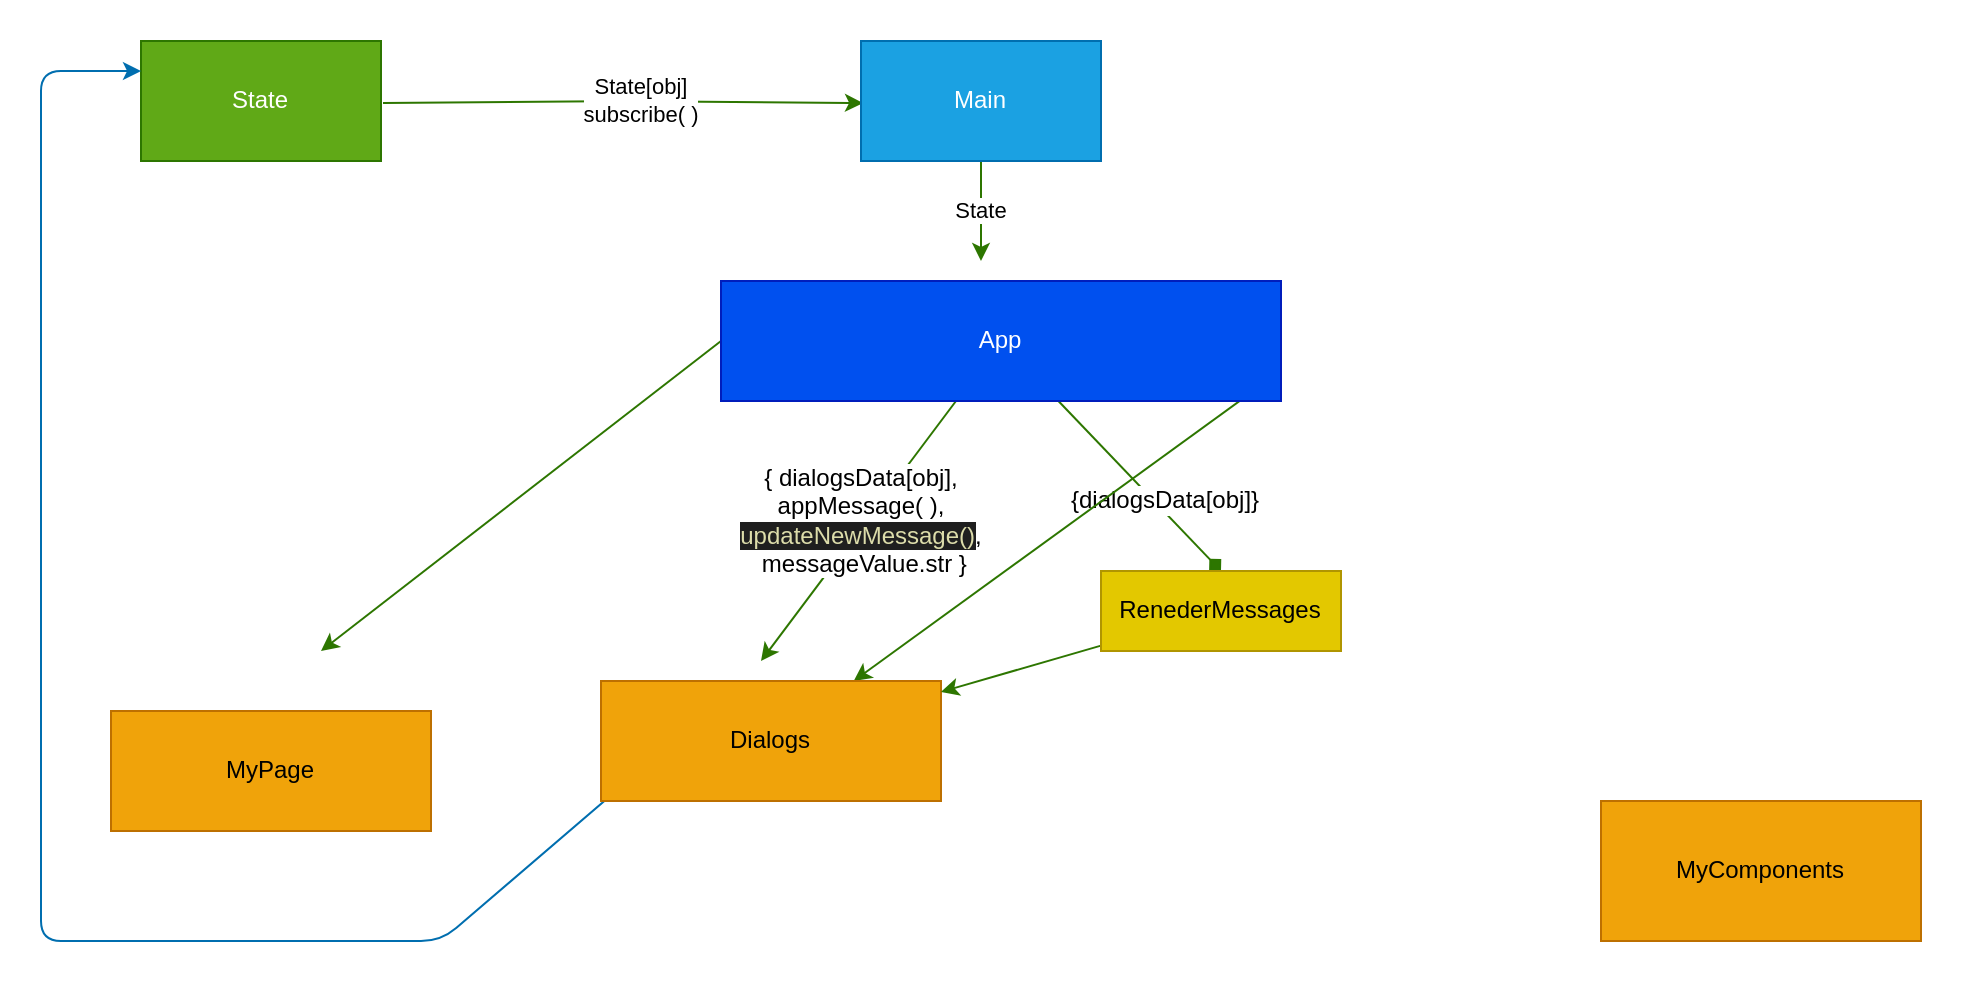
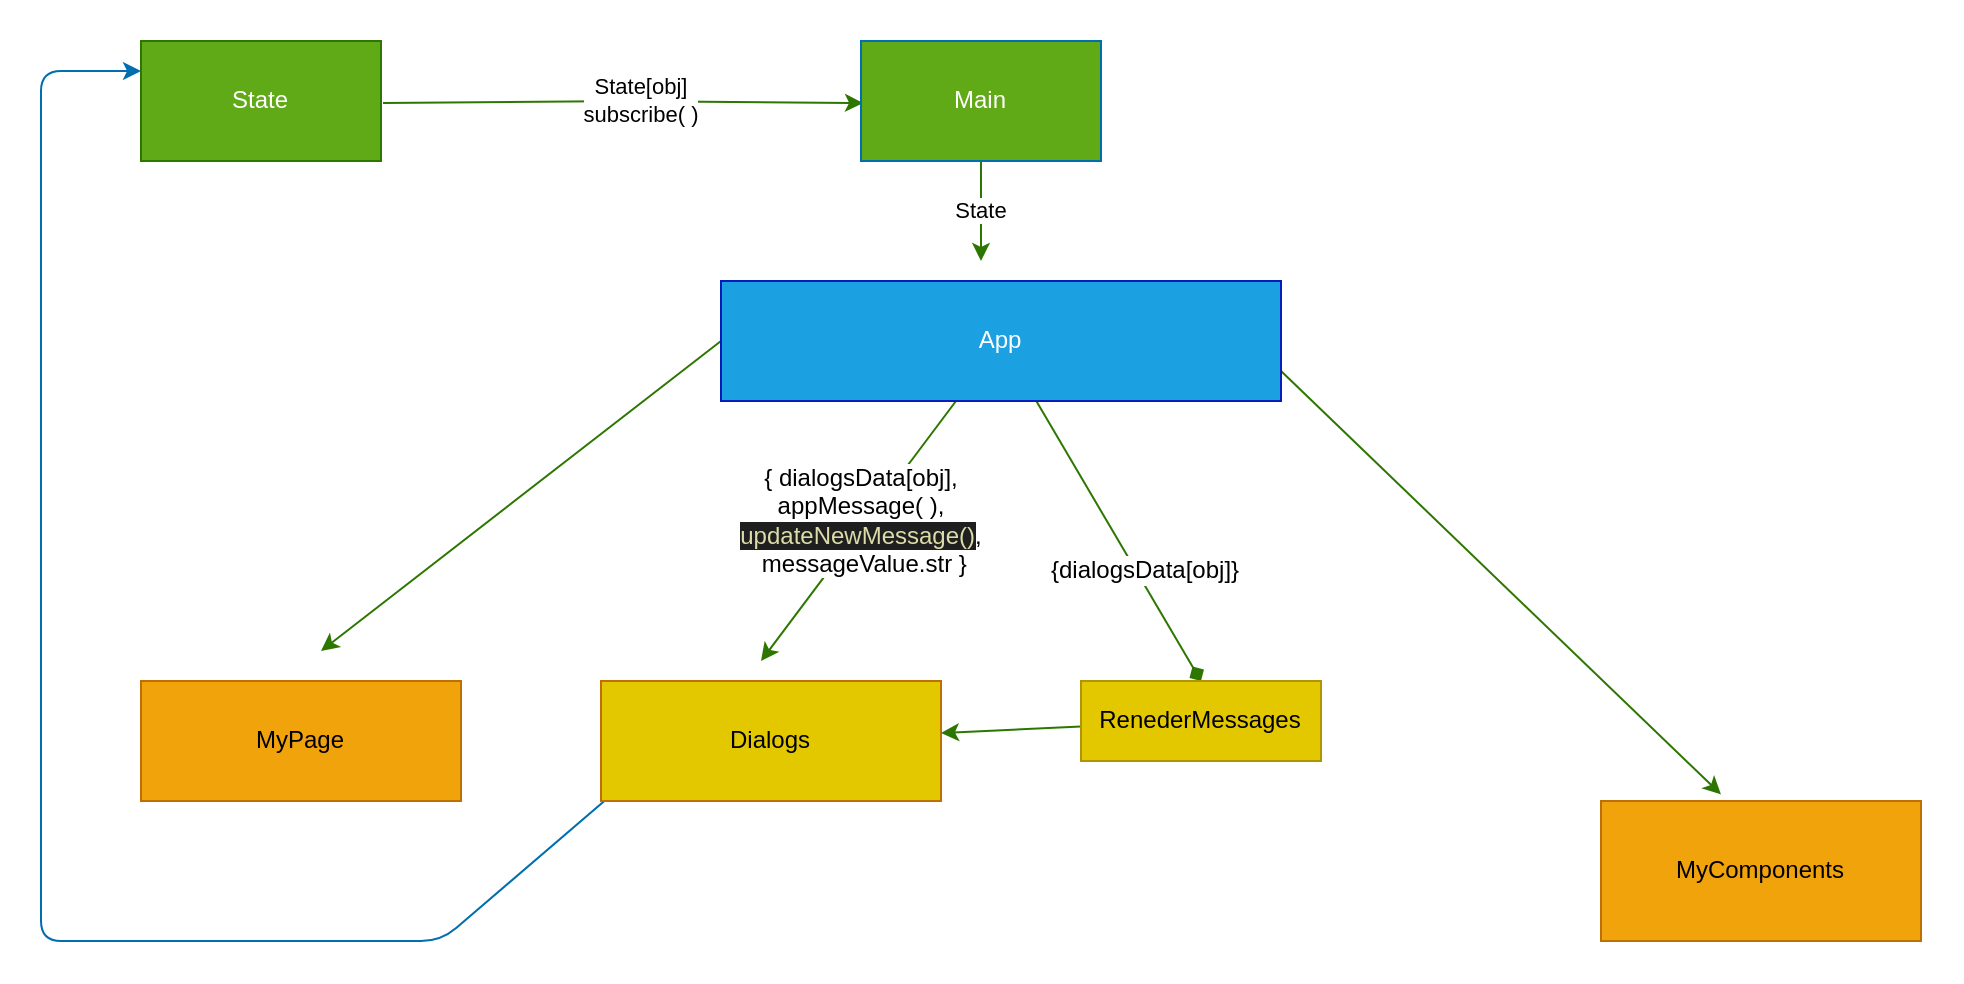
(981, 101) -> (981, 101)
(1001, 341) -> (1001, 341)
(979, 590) -> (1496, 578)
(1221, 611) -> (1201, 721)
(771, 741) -> (771, 741)
(271, 771) -> (301, 741)
